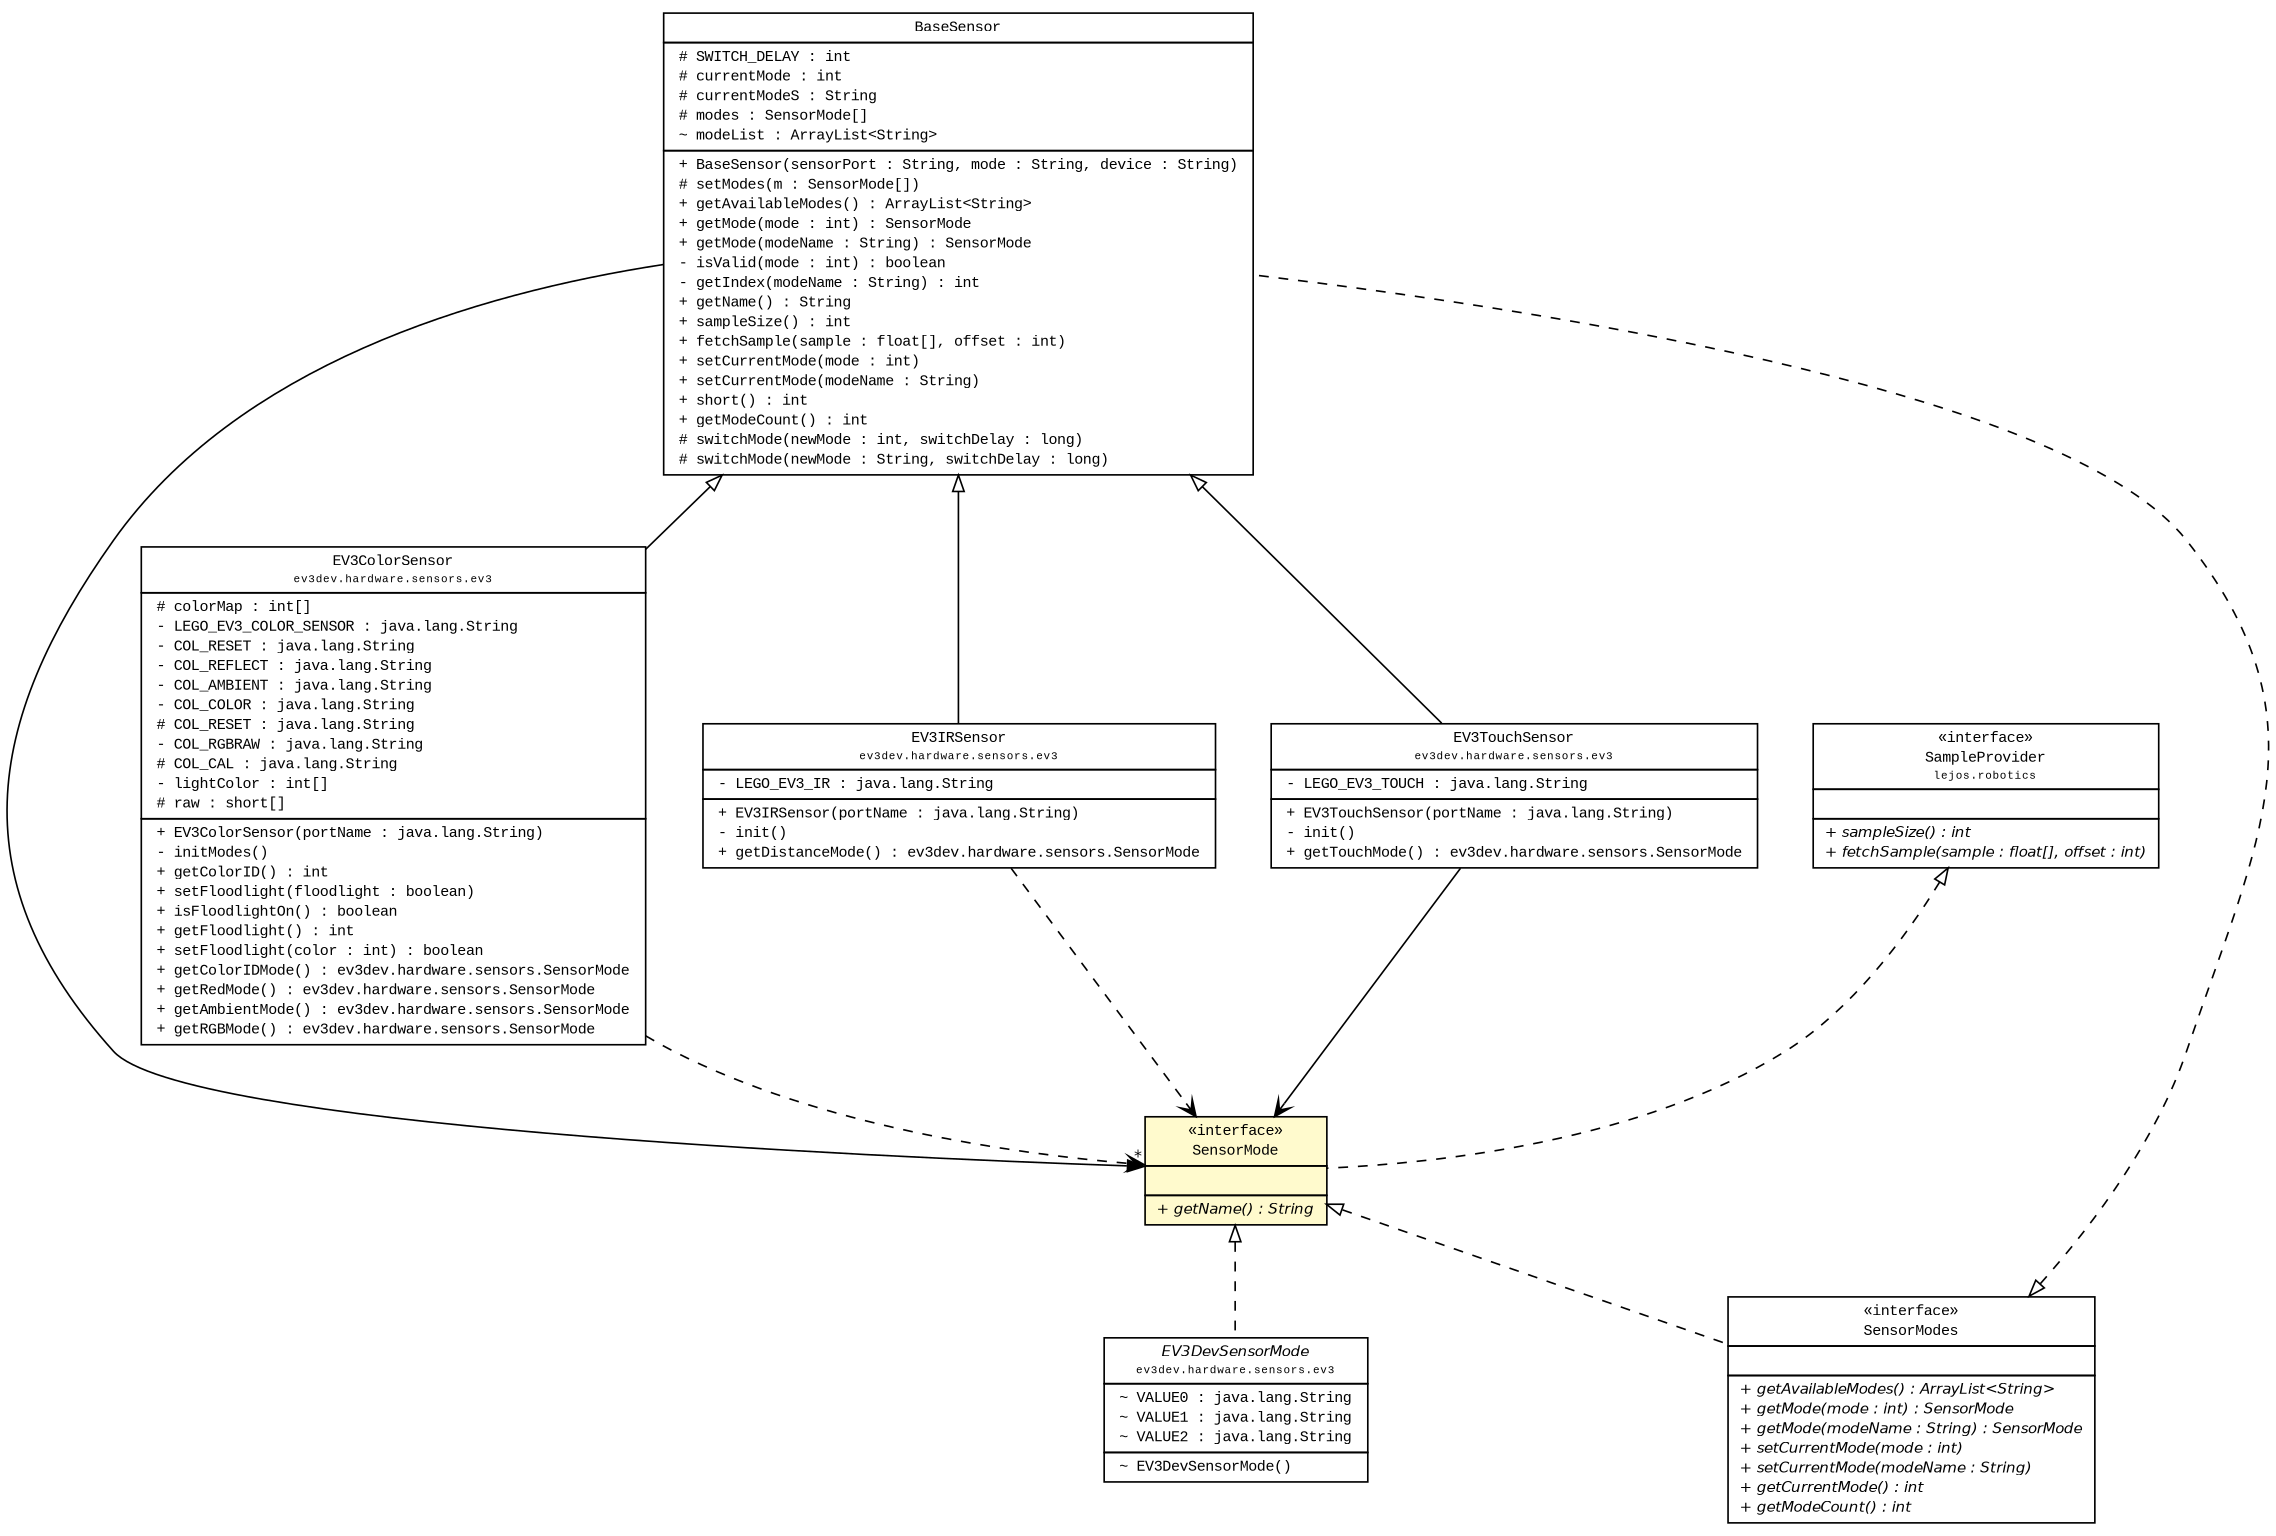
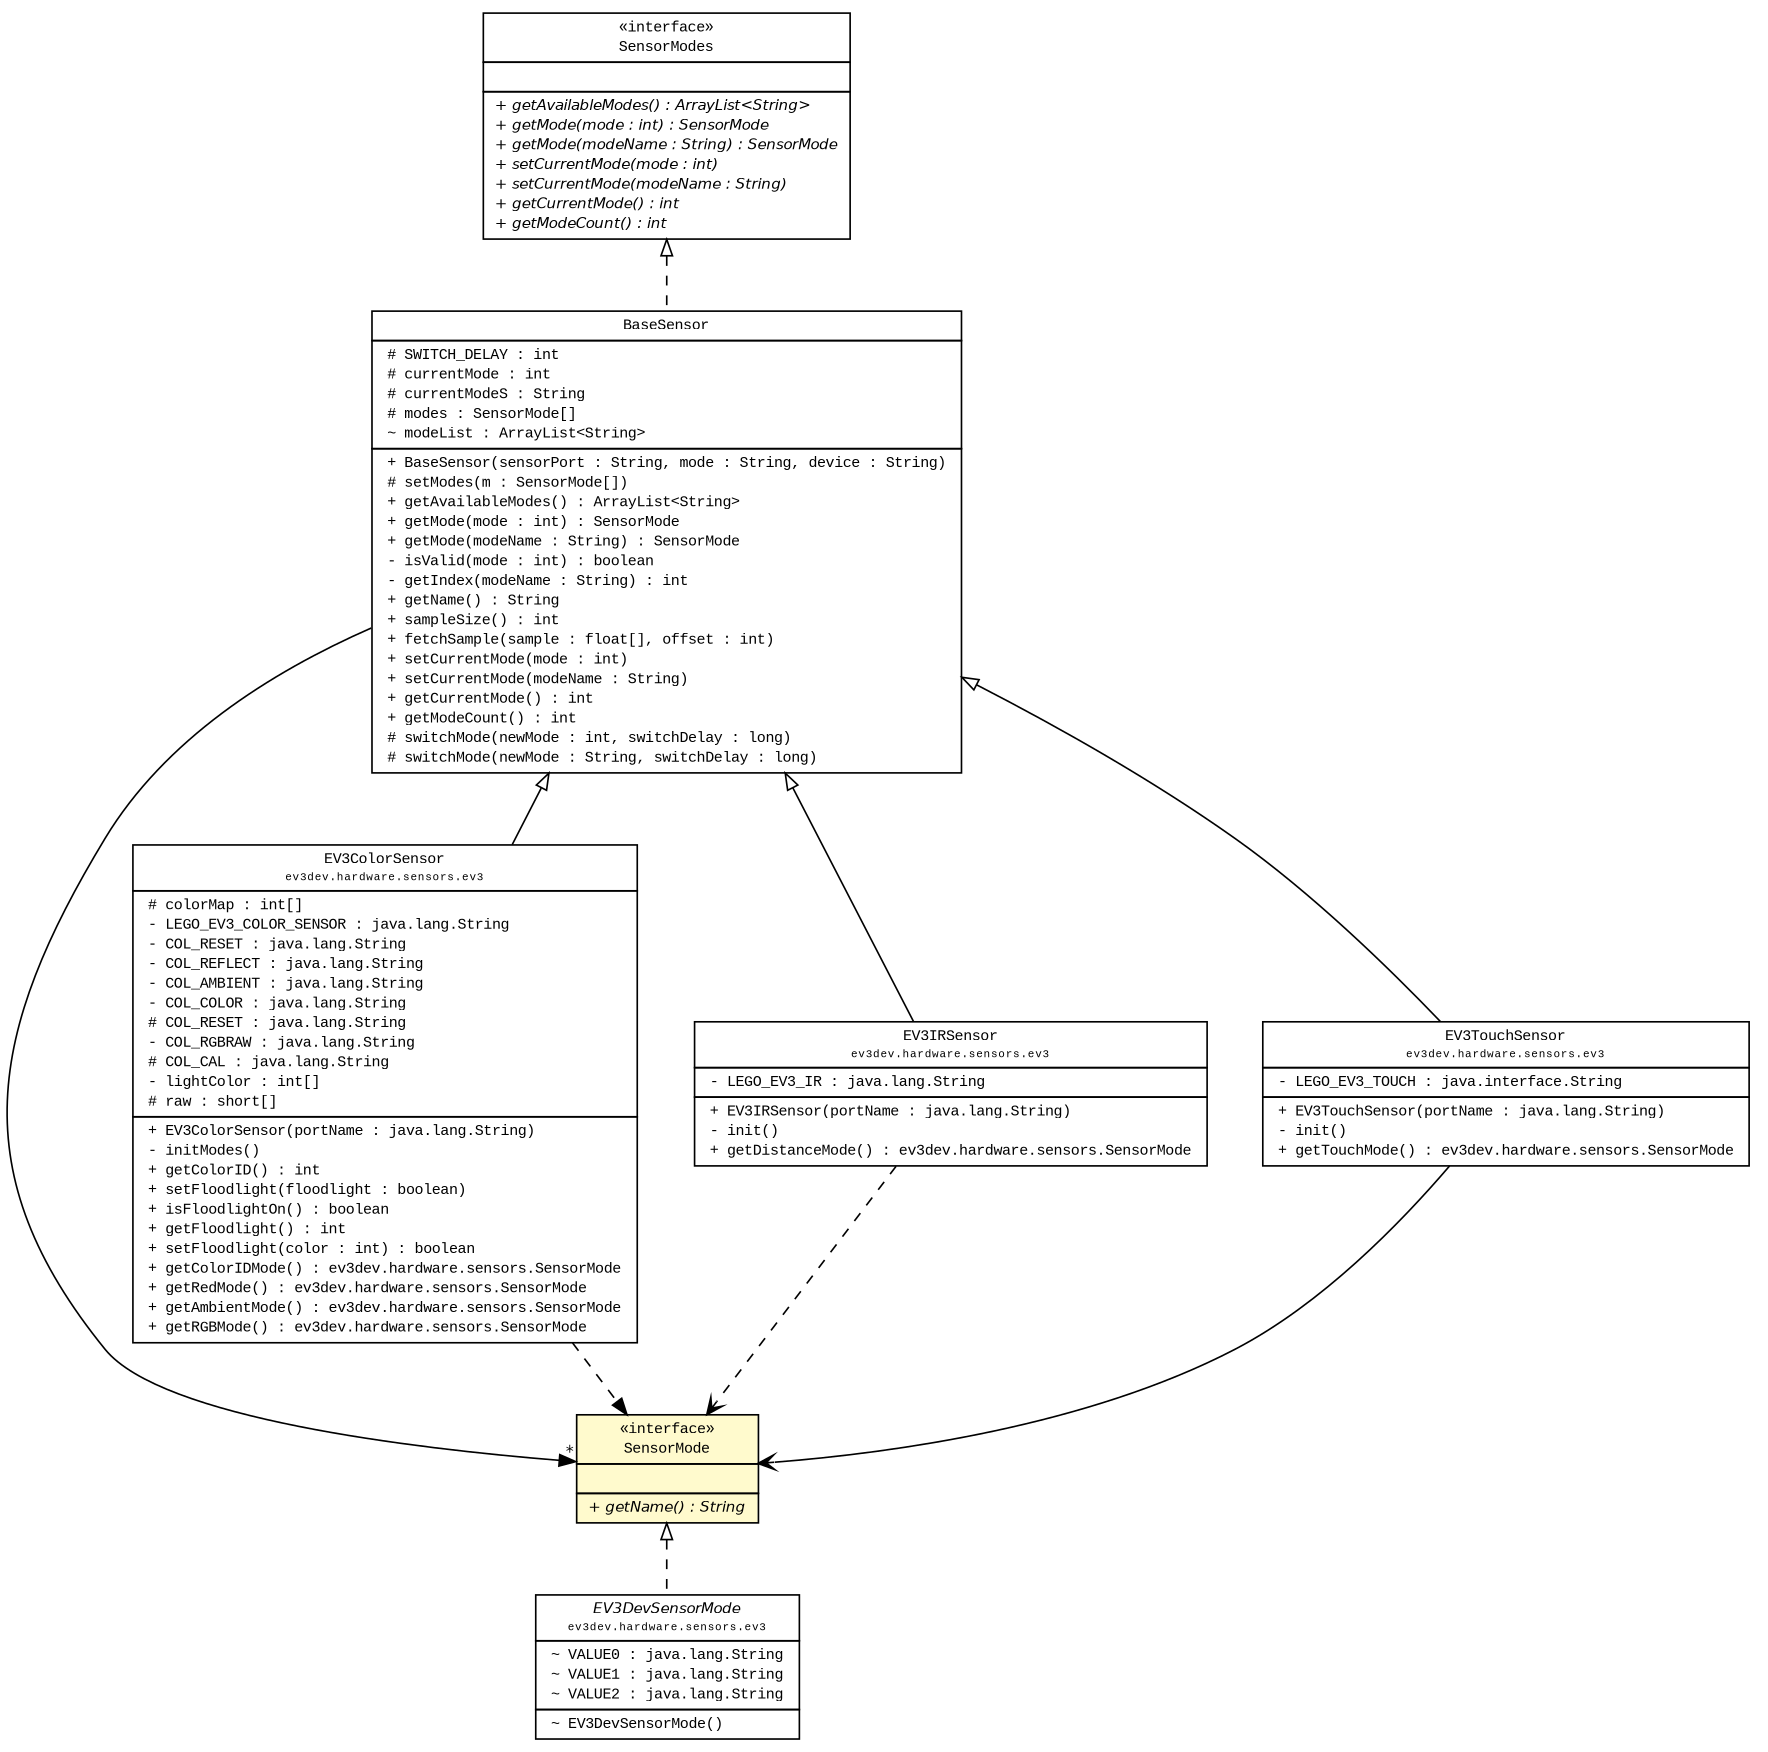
(744, 400) -> (491, 698)
(1437, 784) -> (1450, 1082)
(1985, 796) -> none
(880, 1124) -> (595, 1372)
(1535, 1277) -> none
